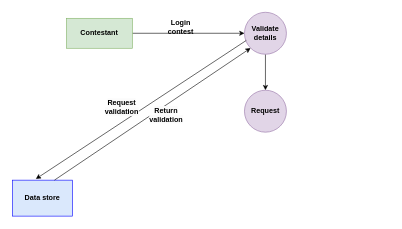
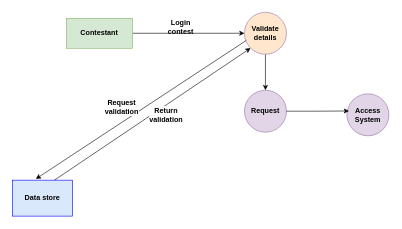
(266, 33) -> (266, 33)
none -> (343, 111)
none -> (368, 115)
